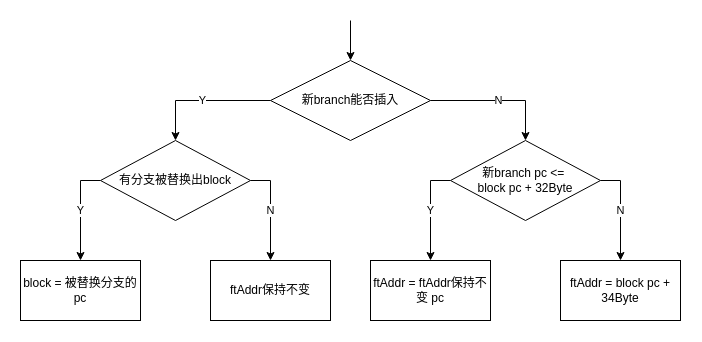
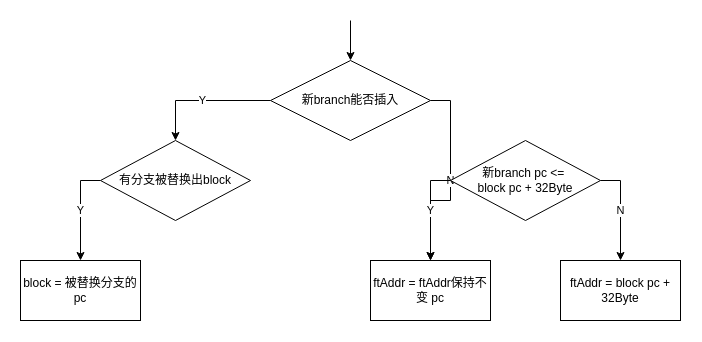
(503, 101) -> (451, 159)
(271, 207) -> none
(271, 291) -> none
(621, 291) -> (621, 291)
